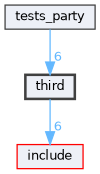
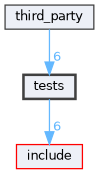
(50, 17) -> (49, 17)
(50, 87) -> (49, 87)
